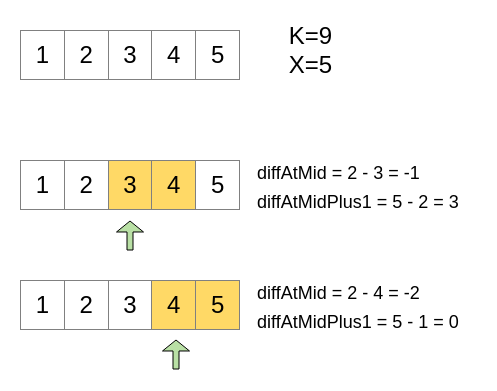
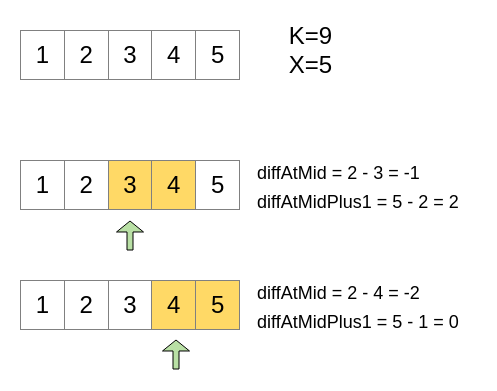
(404, 186) -> (404, 186)
